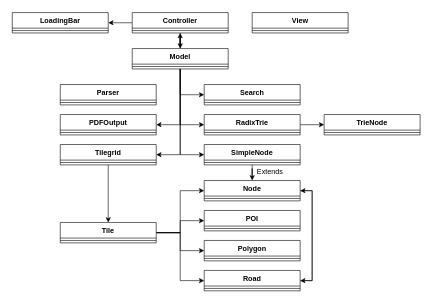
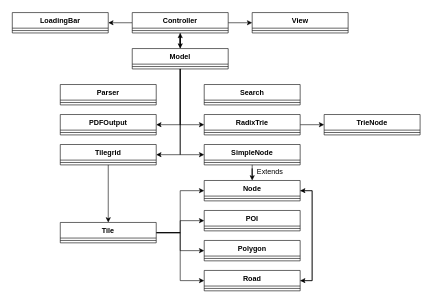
none -> (246, 23)
(198, 95) -> none
